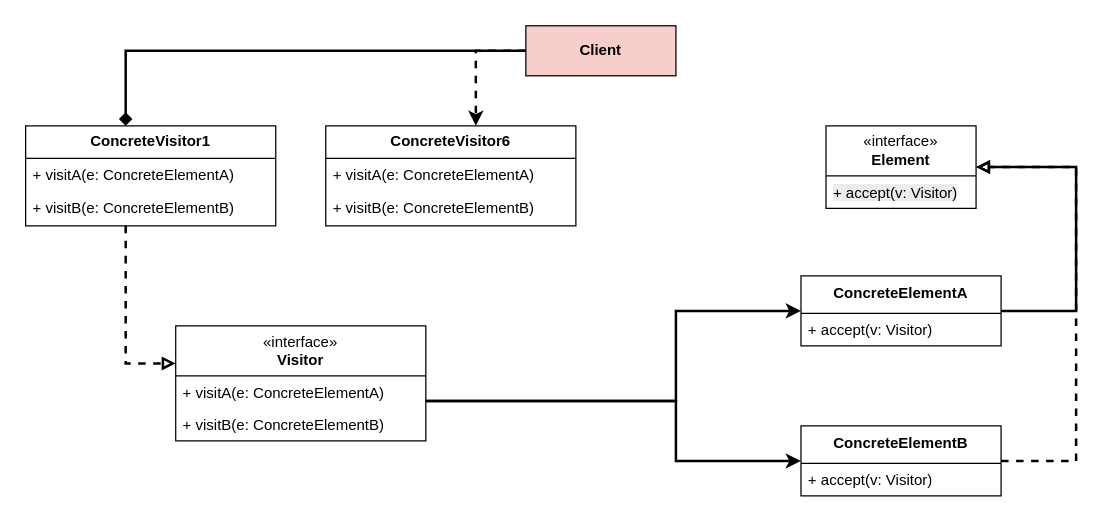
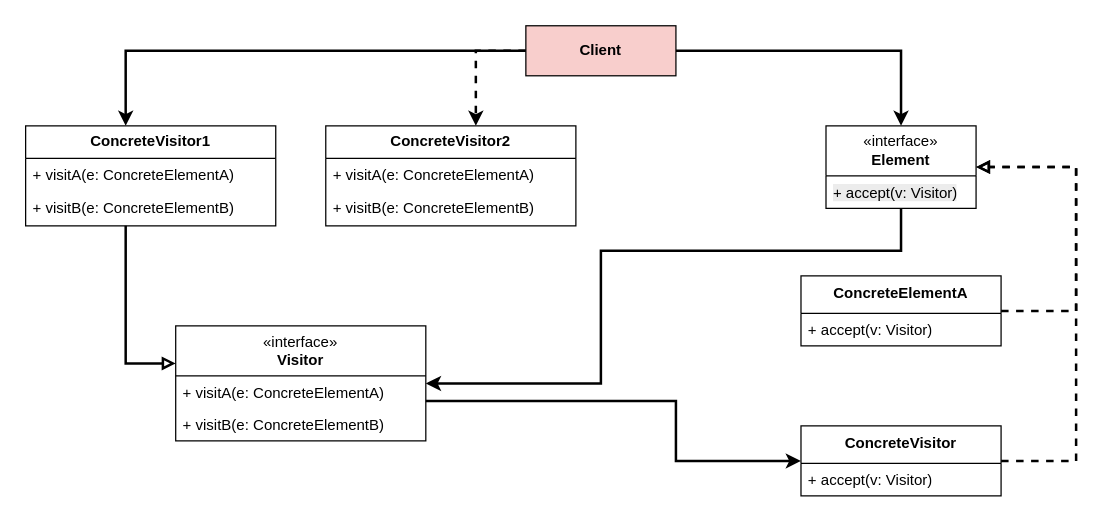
none -> (820, 51)
(126, 112) -> (126, 113)
(451, 142) -> (451, 142)
none -> (624, 251)
(689, 311) -> none
(1039, 311) -> (1039, 311)
(126, 315) -> (126, 315)
(901, 443) -> (901, 443)
